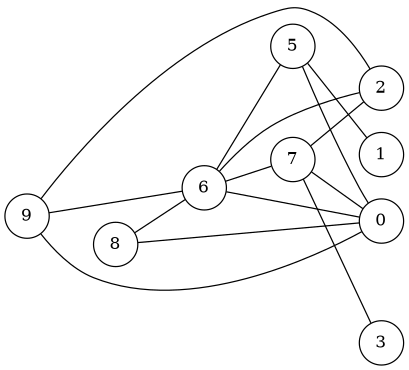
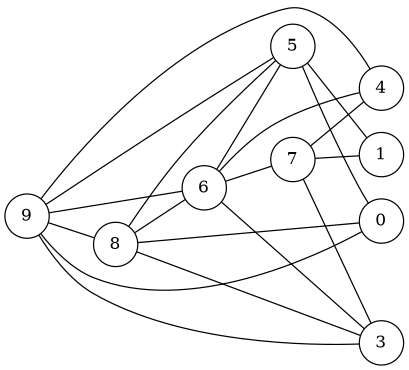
(381, 88) -> (381, 88)
none -> (159, 130)
none -> (197, 138)
(337, 190) -> (335, 157)
(293, 204) -> (300, 272)
none -> (71, 230)
none -> (248, 294)
none -> (183, 328)
